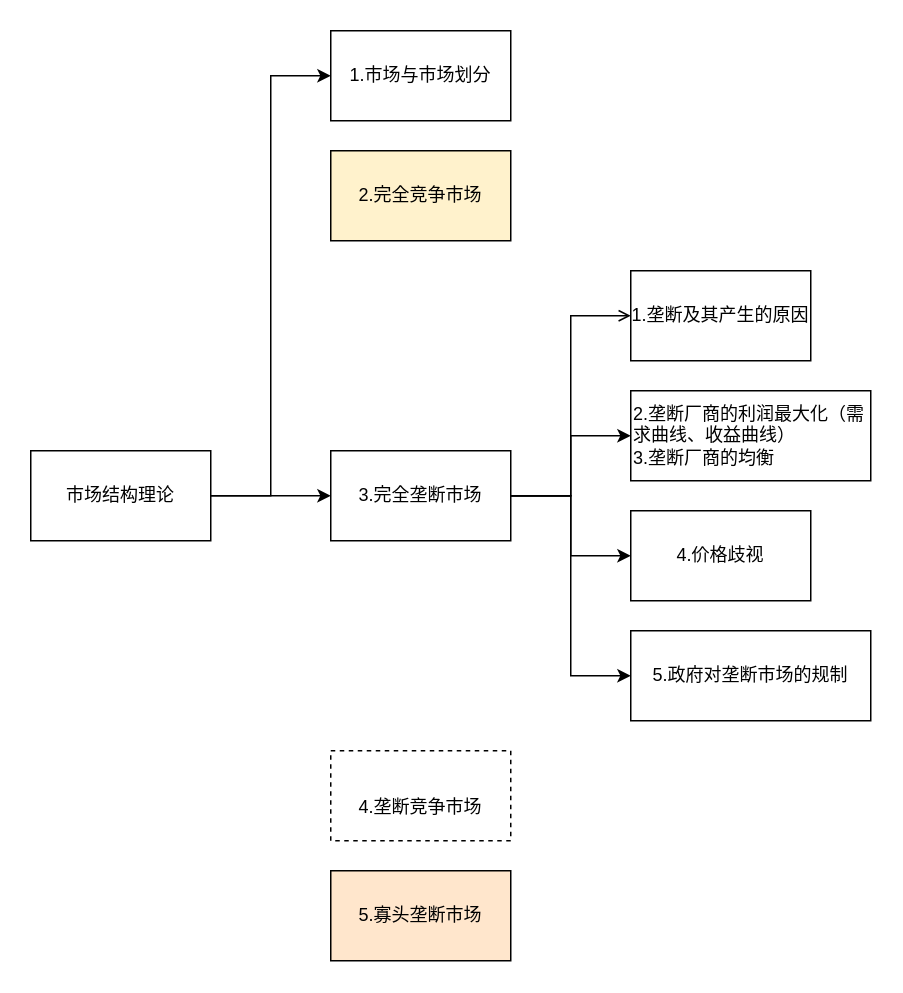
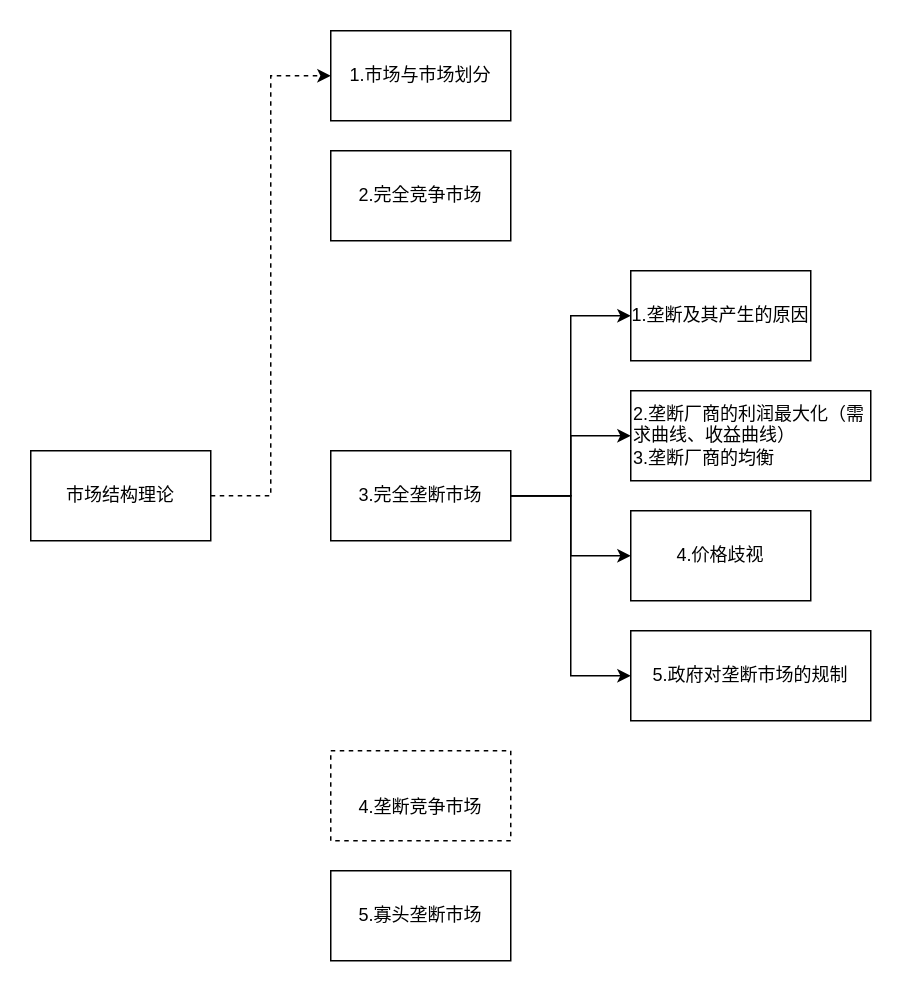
(421, 196) -> (421, 196)
(271, 260) -> (271, 260)
(621, 316) -> (619, 316)
(296, 496) -> none
(421, 916) -> (421, 916)
